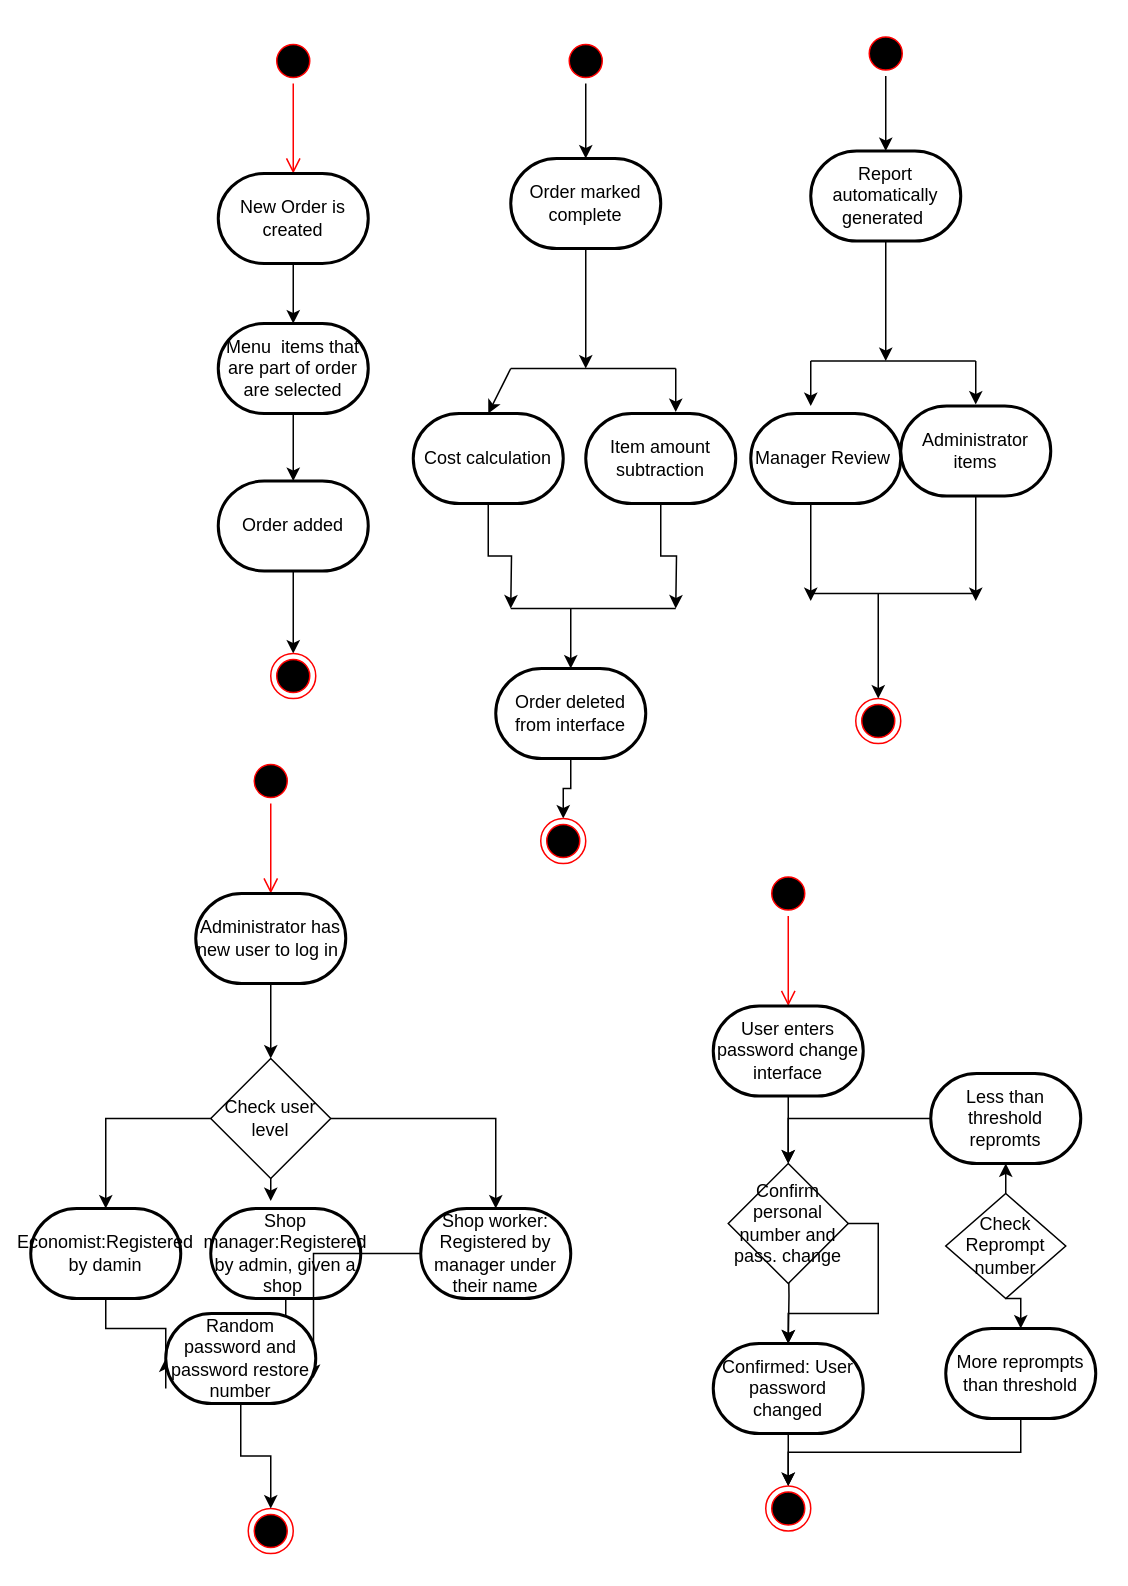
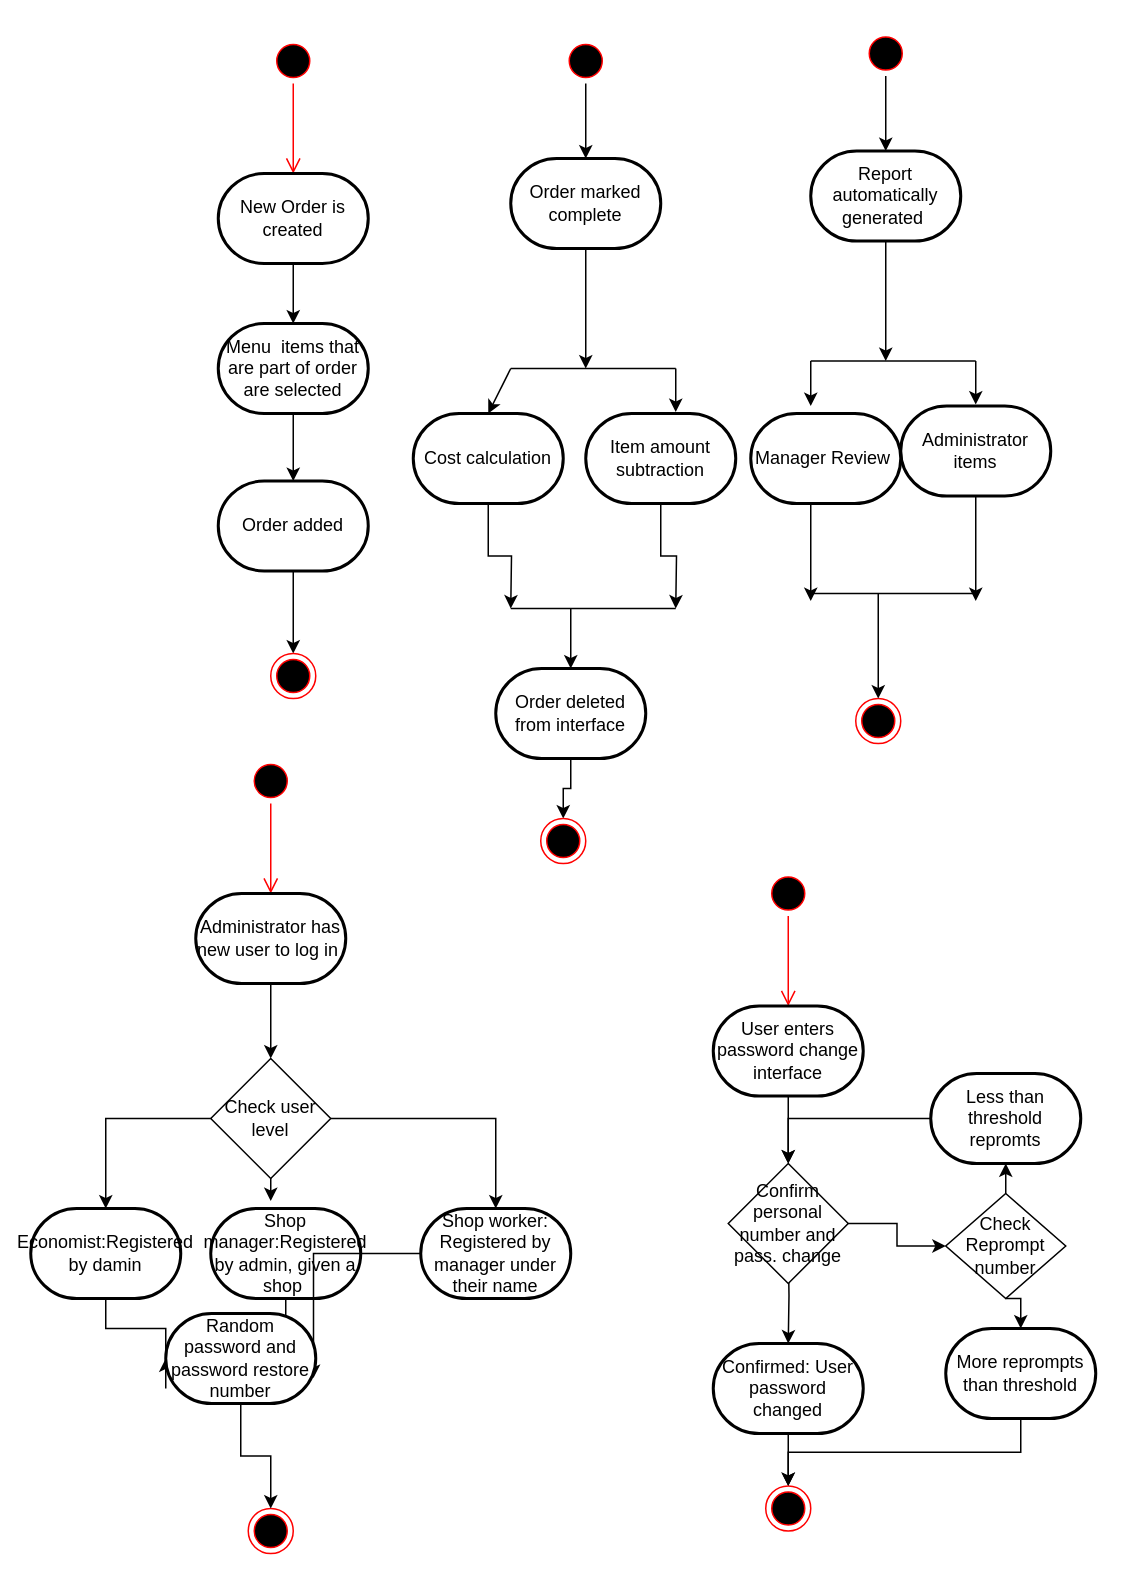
(878, 1309) -> (897, 1243)
